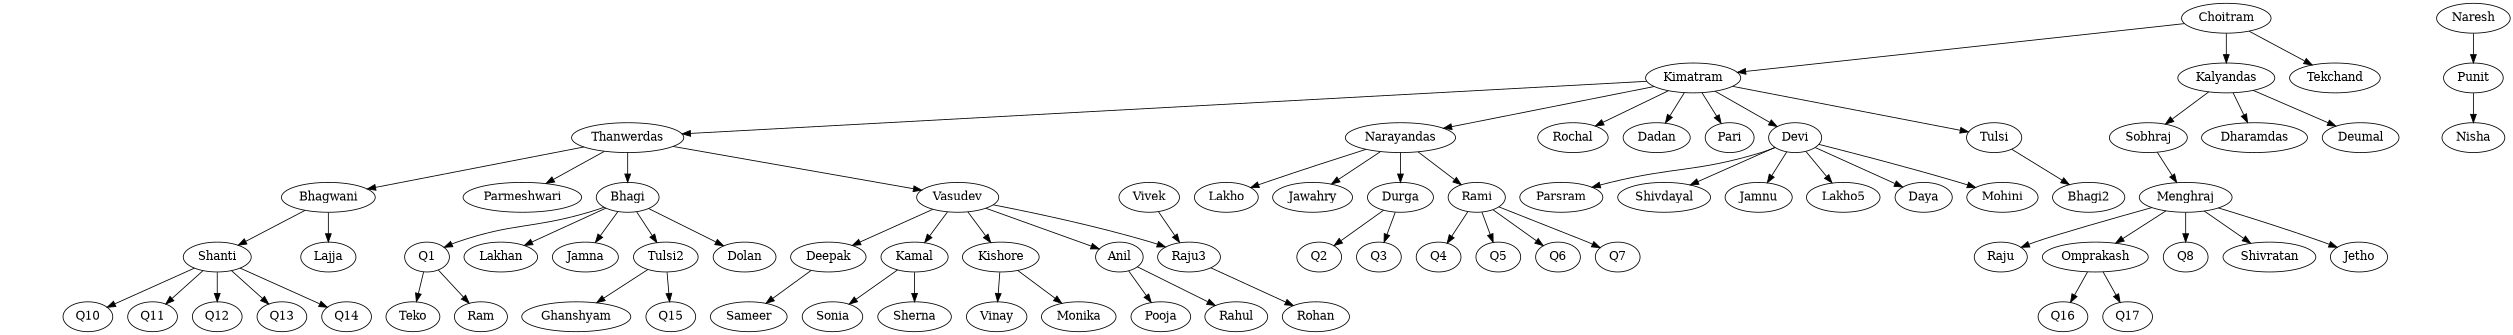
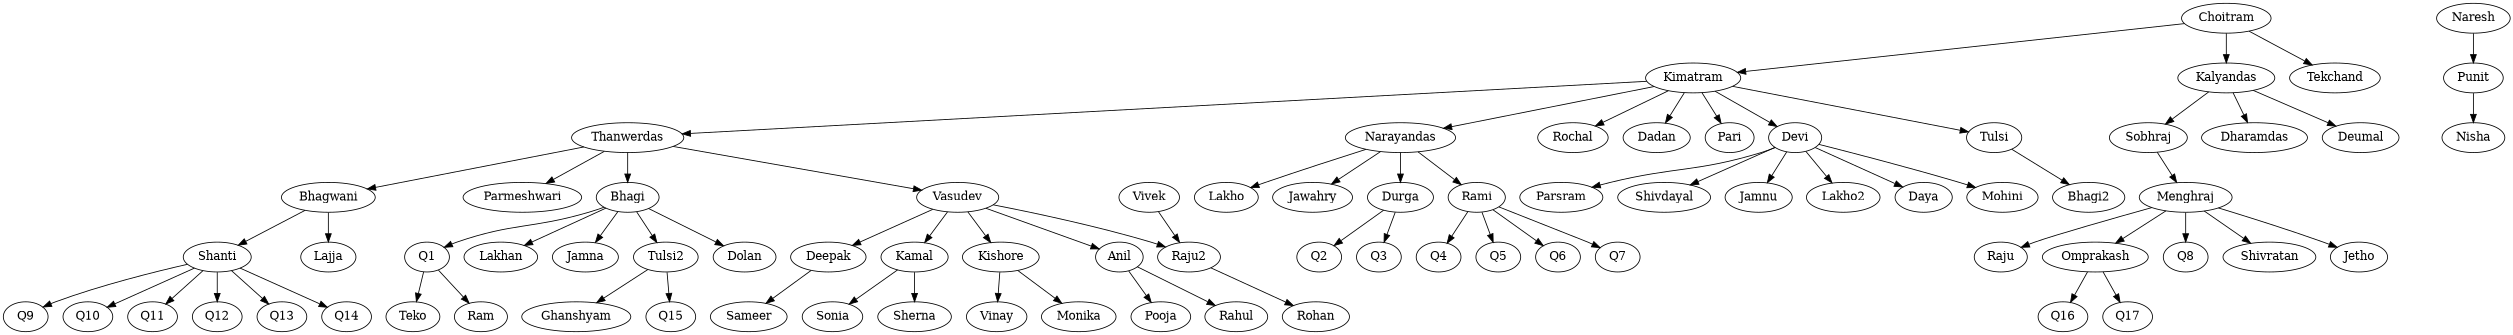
(1843, 197) -> (1843, 197)
(1189, 257) -> (1189, 257)
none -> (26, 317)
